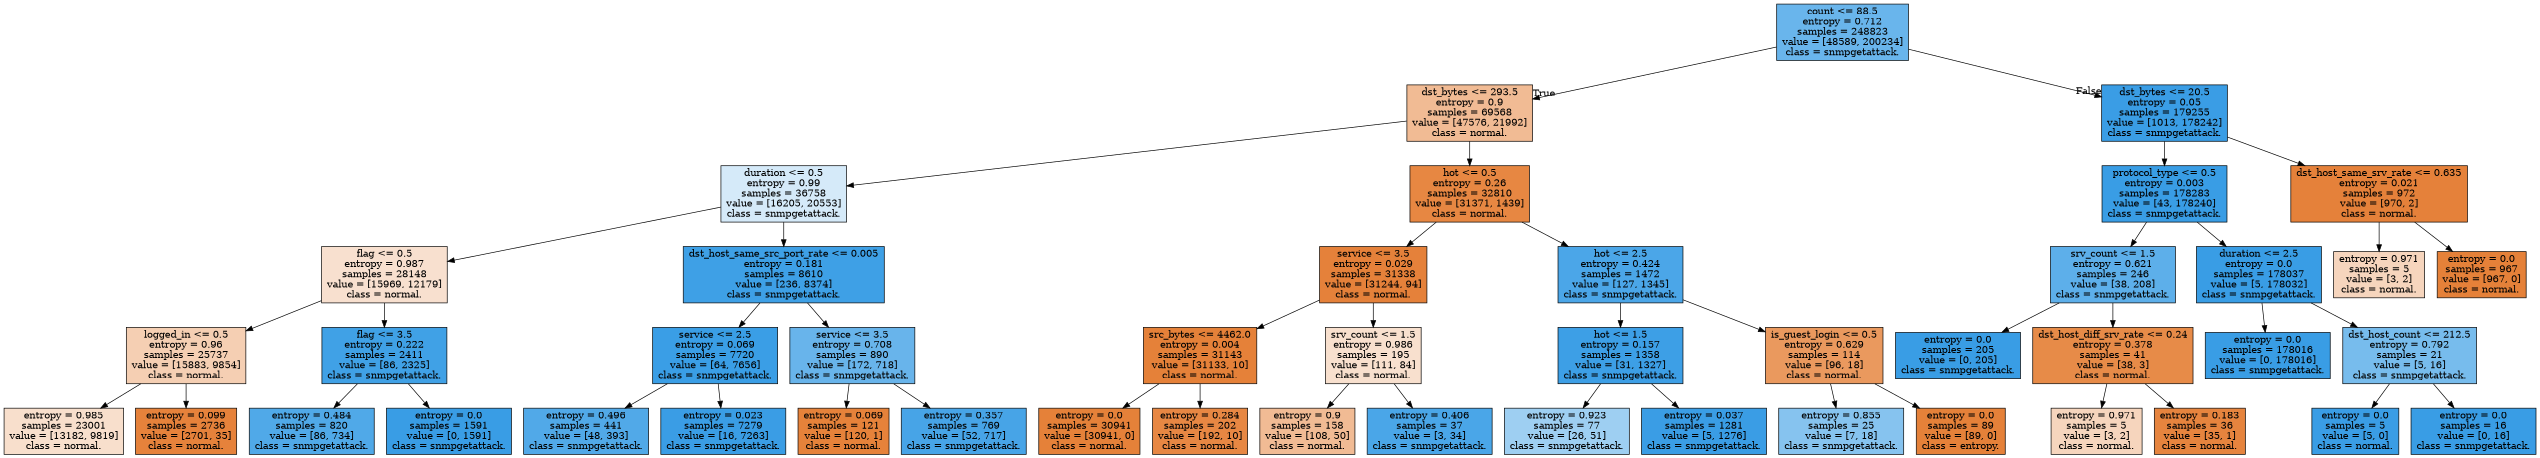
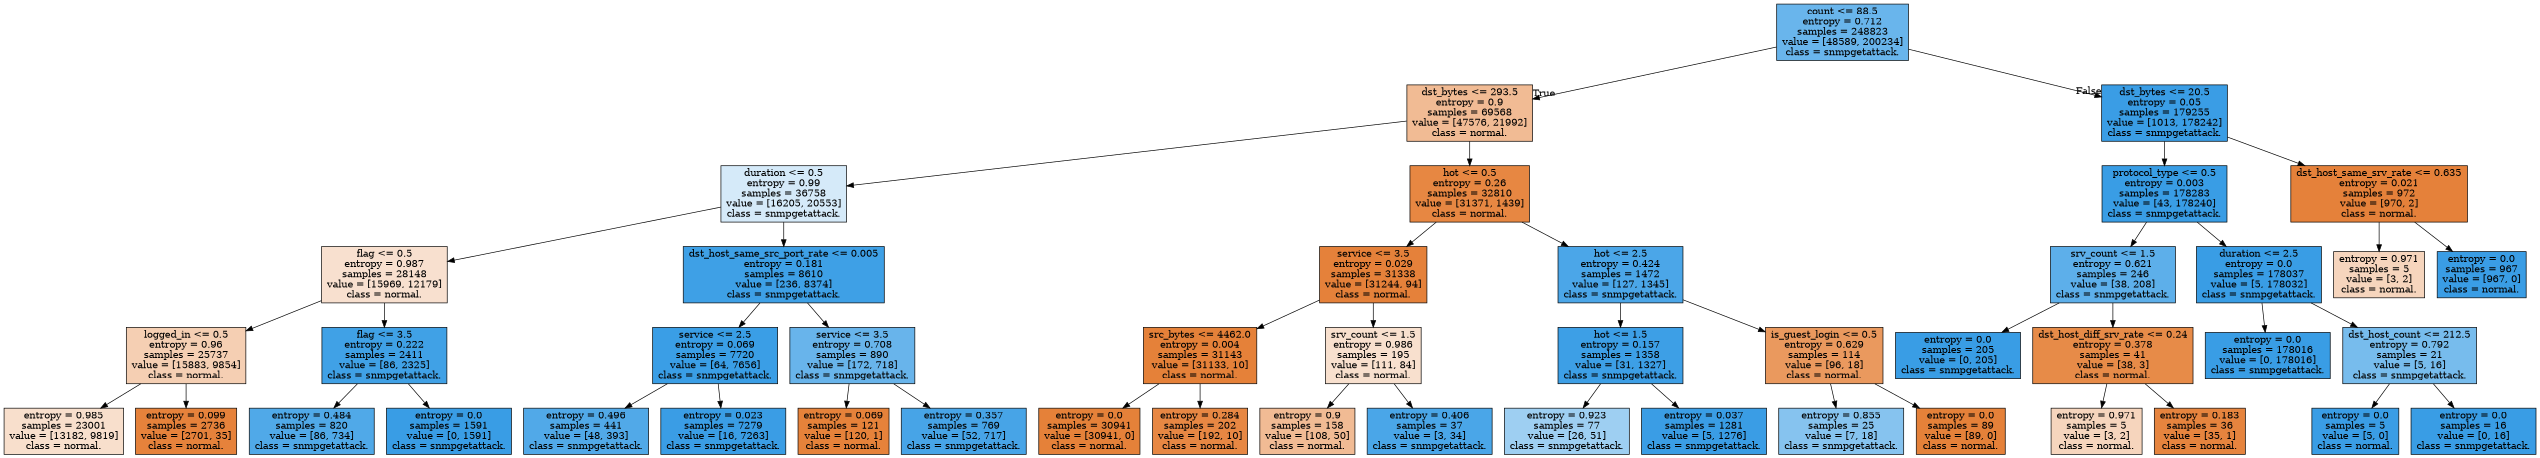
(2482, 275) -> (2482, 275)
(1961, 431) -> (1961, 431)
